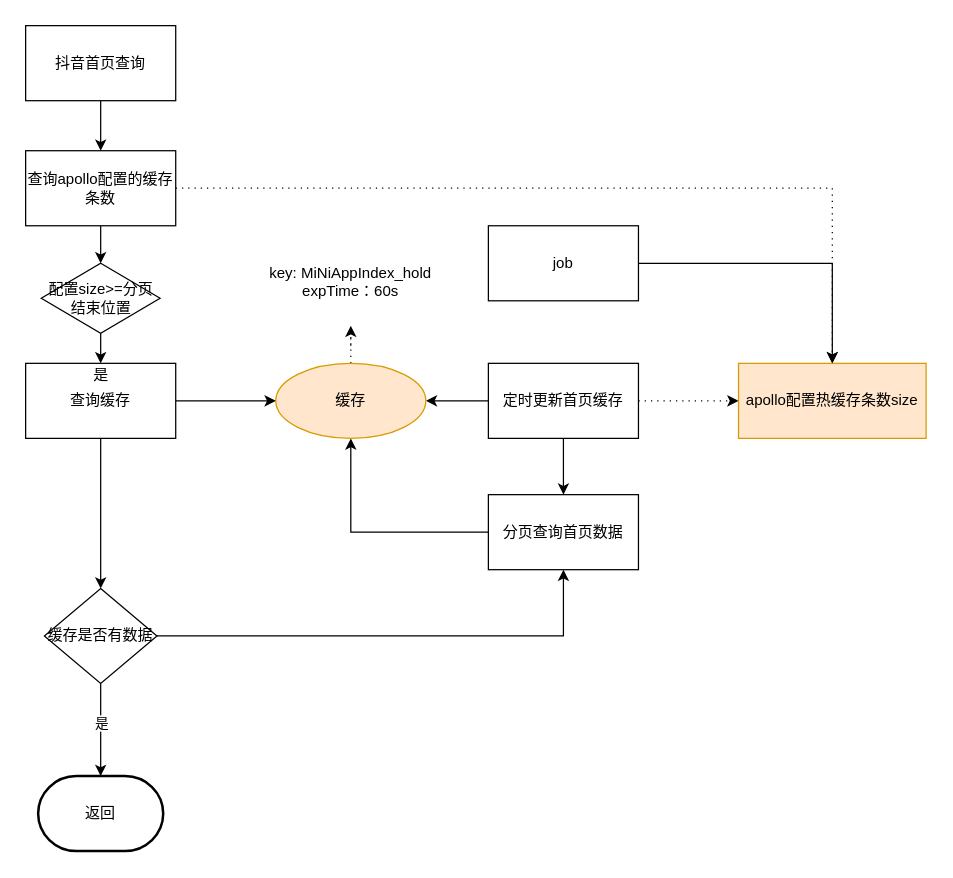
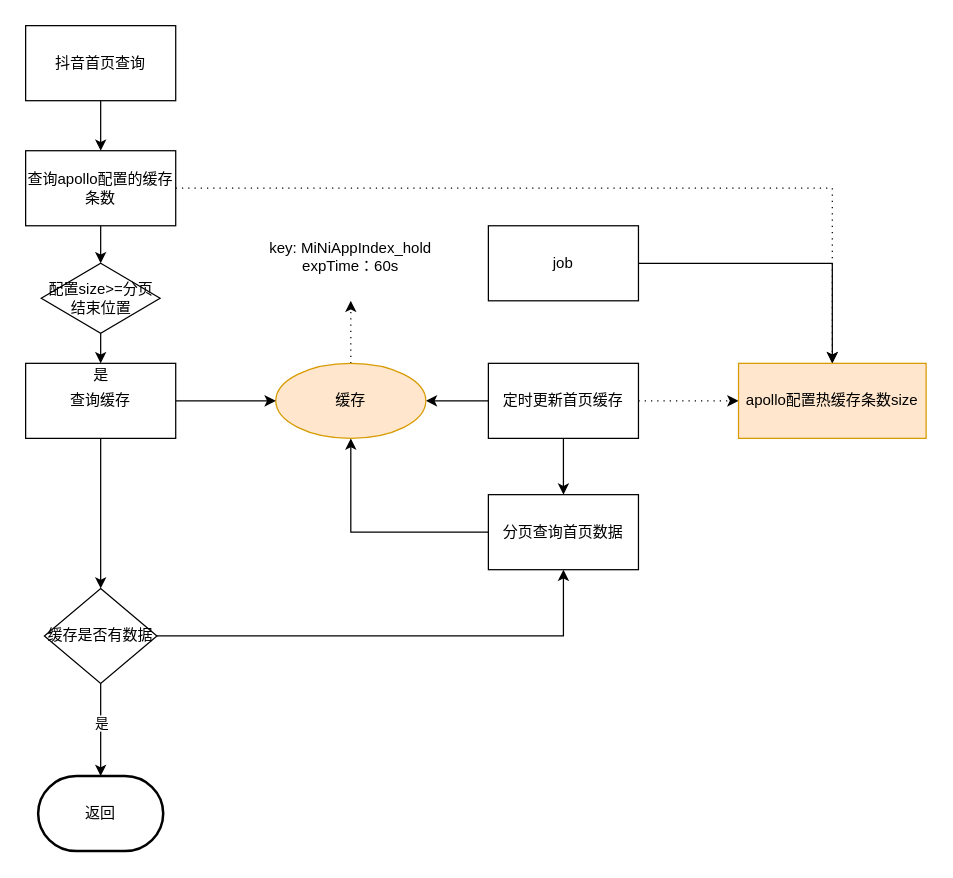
(351, 282) -> (351, 257)
